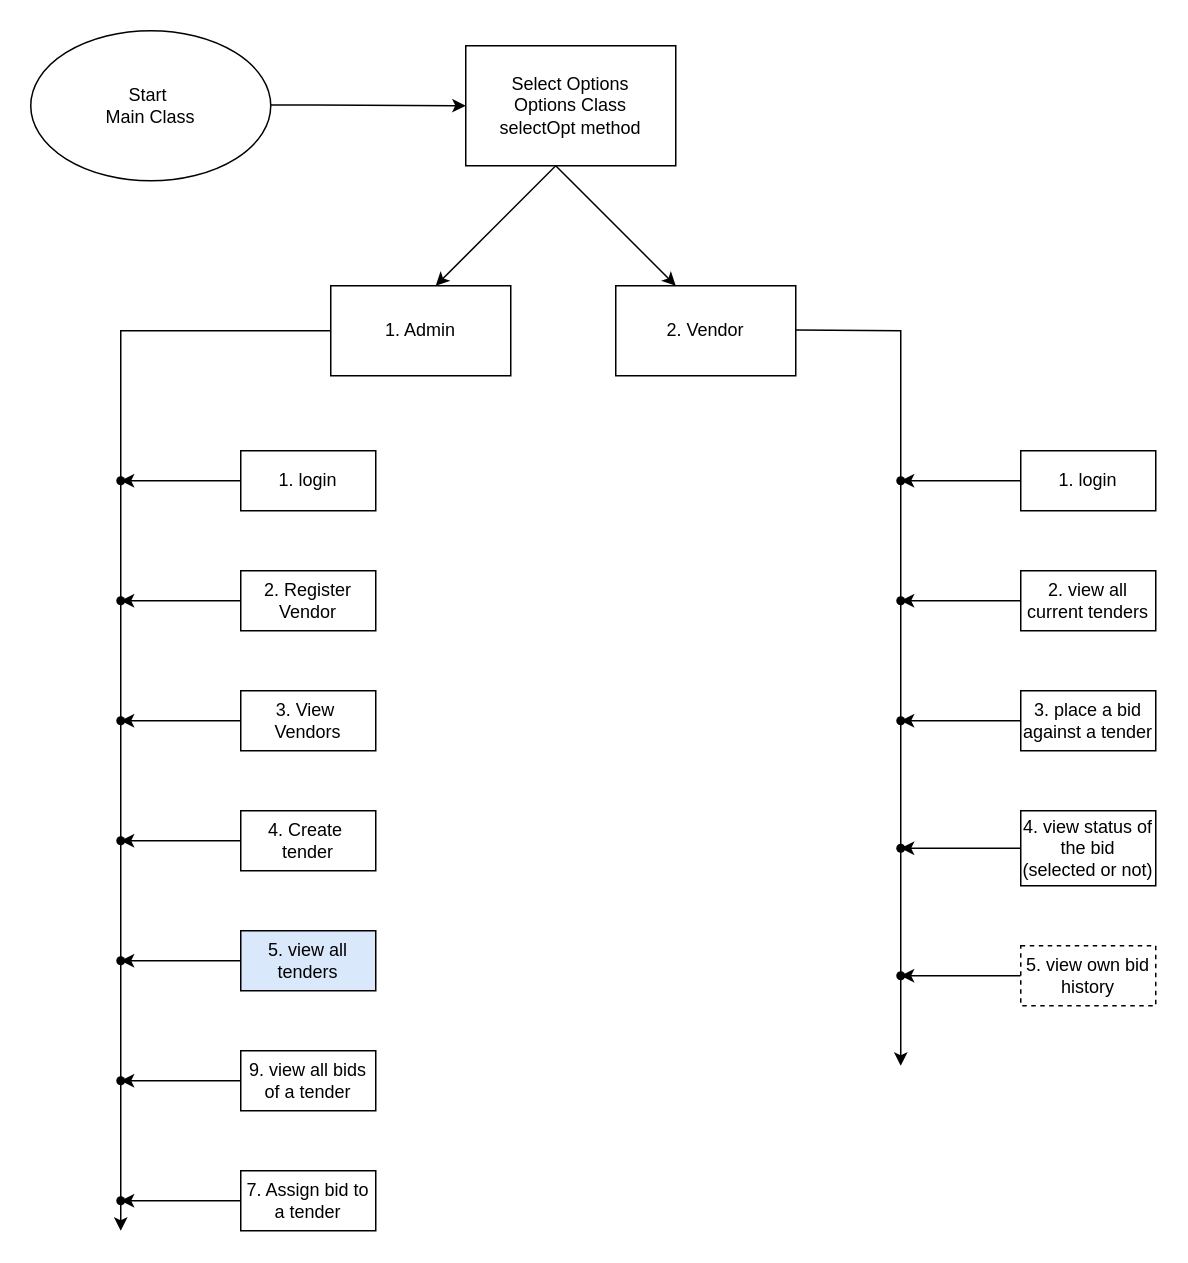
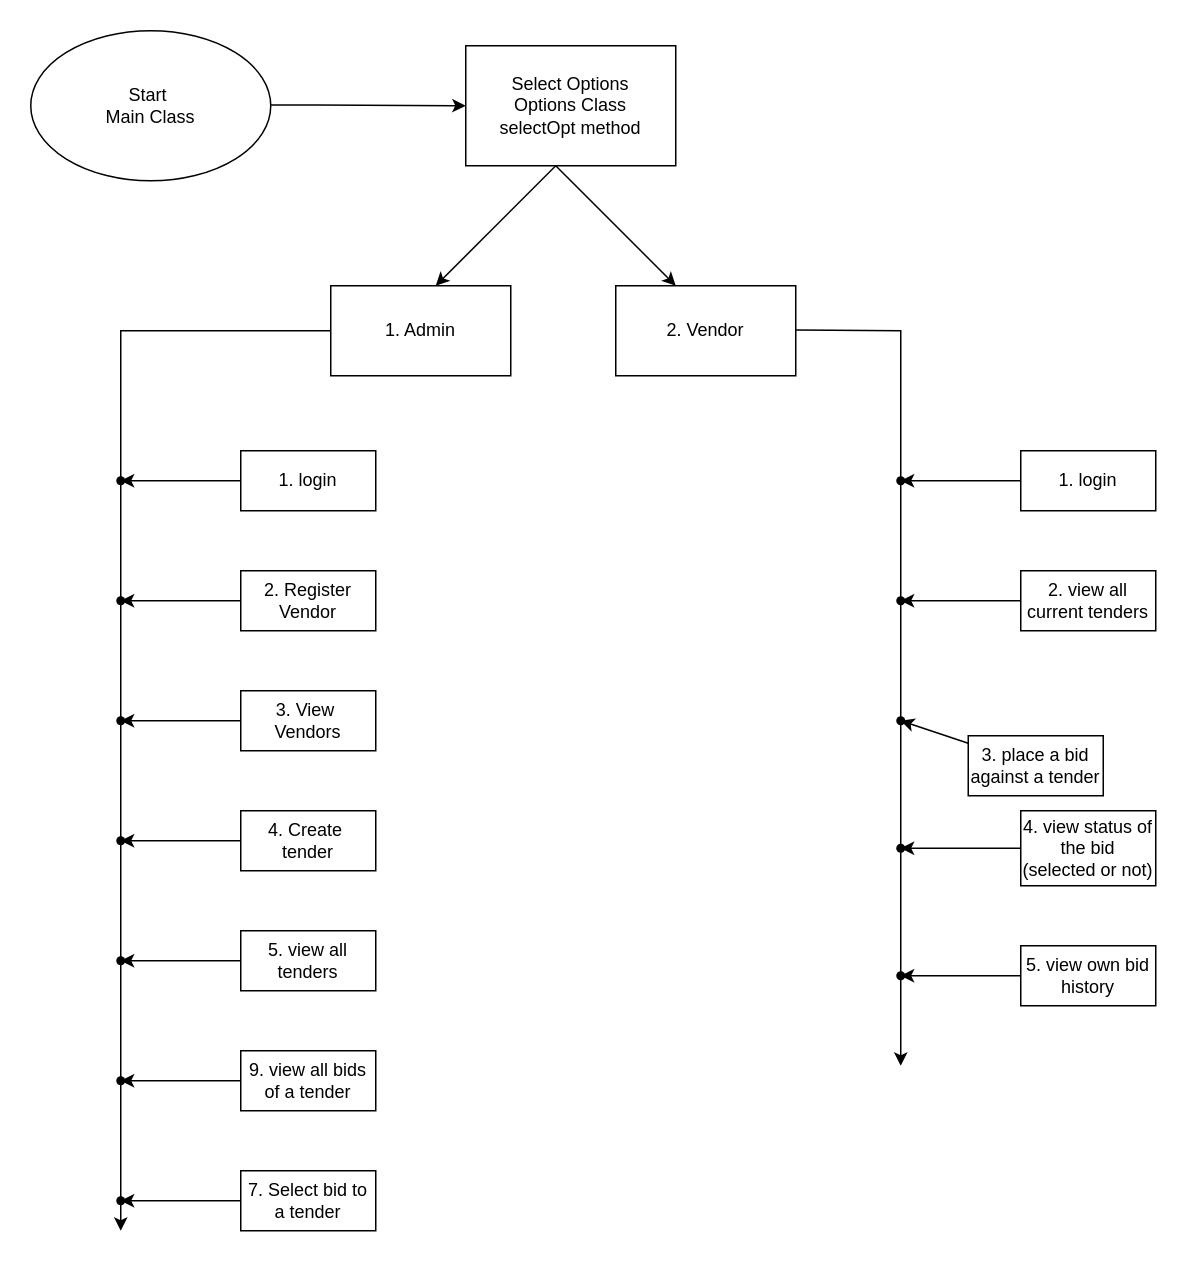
(1088, 721) -> (1036, 766)
(308, 961) -> (308, 961)
(1088, 976) -> (1088, 976)
(308, 1201) -> (308, 1201)
